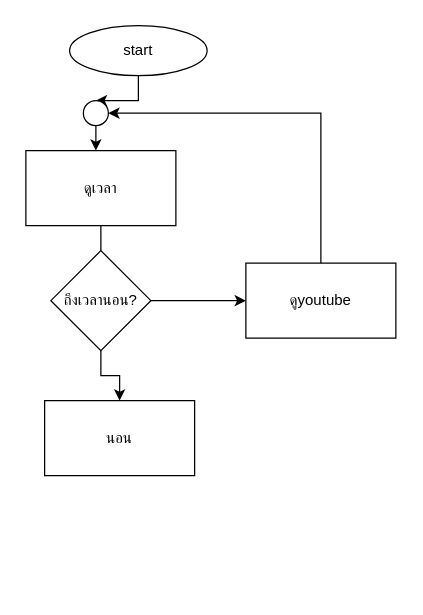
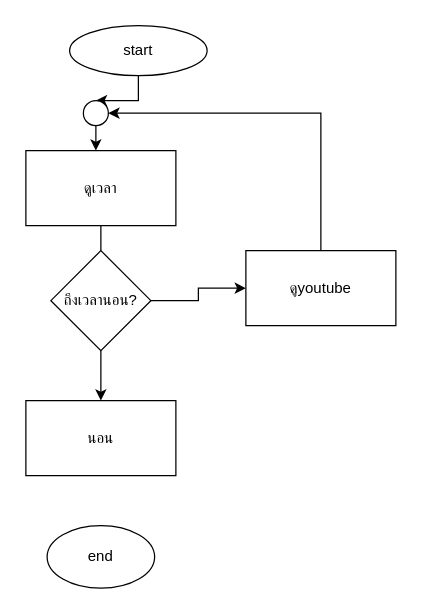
(321, 301) -> (321, 288)
(119, 438) -> (101, 438)
none -> (101, 557)
